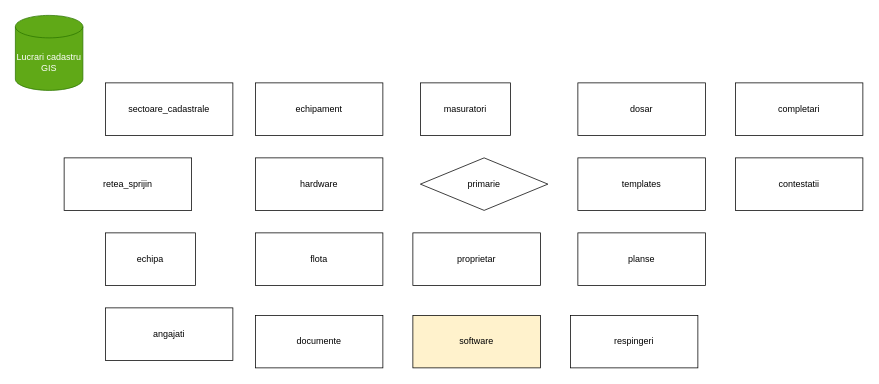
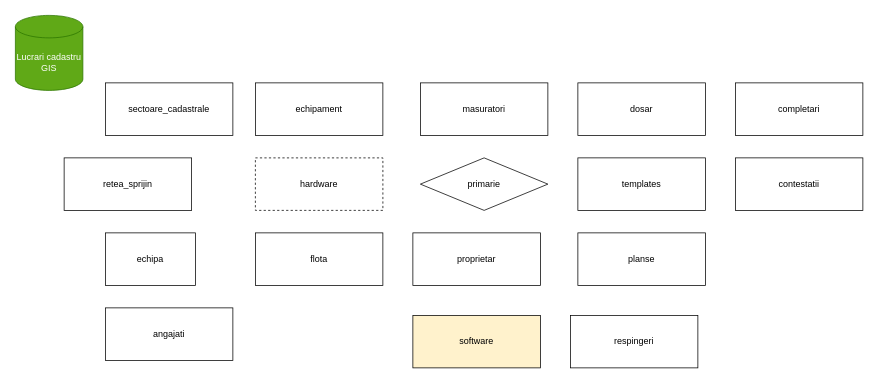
(465, 109) -> (484, 109)
(319, 184) -> (319, 184)
(319, 342) -> none
